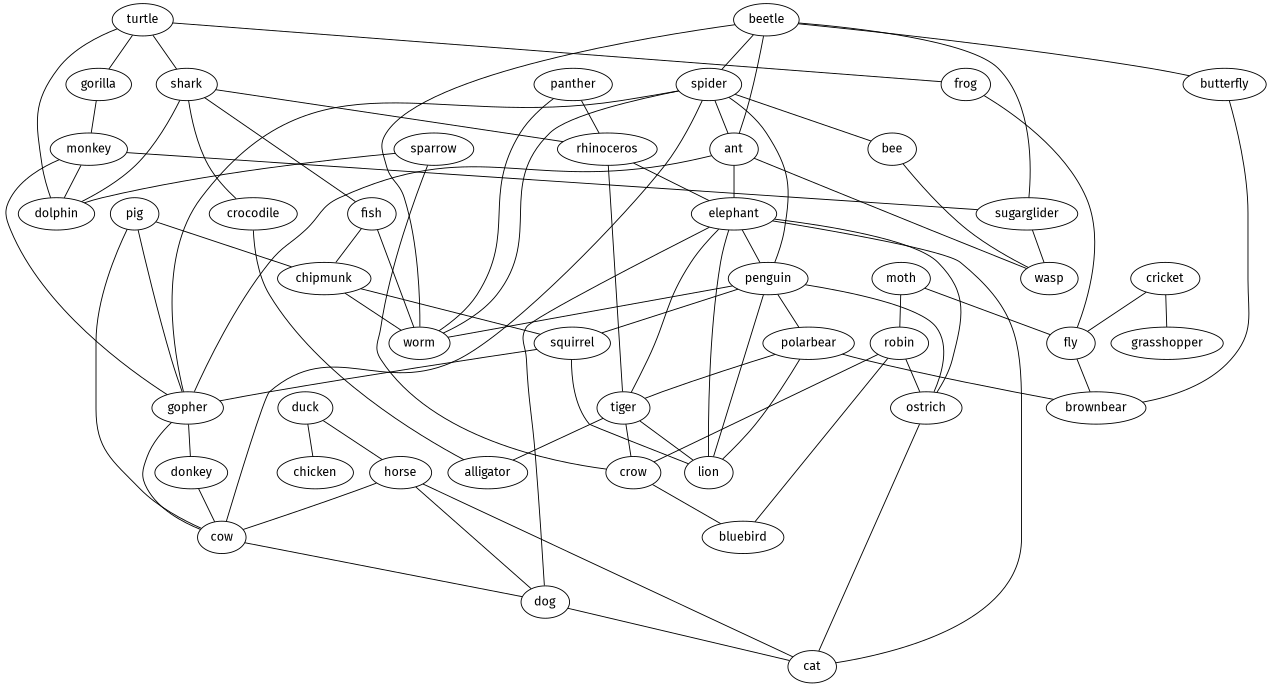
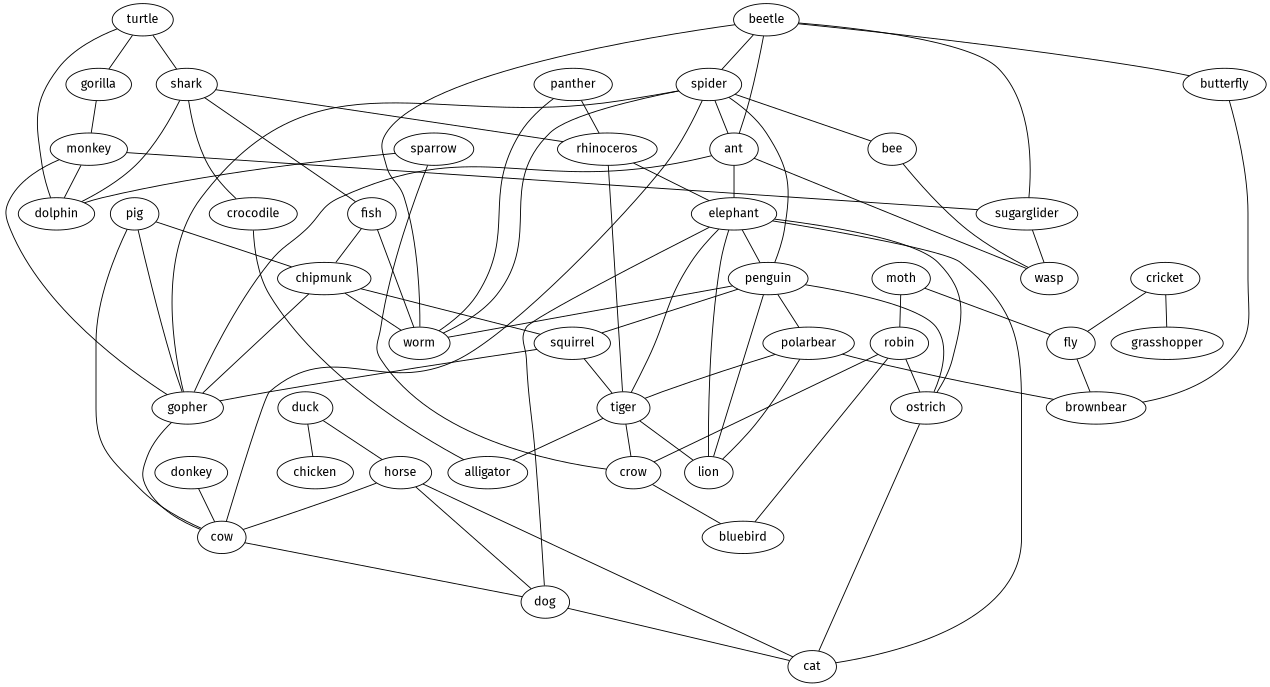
(966, 84) -> none
(607, 432) -> (598, 376)
(189, 440) -> (256, 343)
